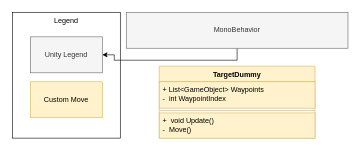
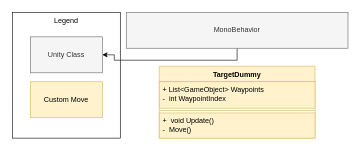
(66, 55) -> (66, 55)
